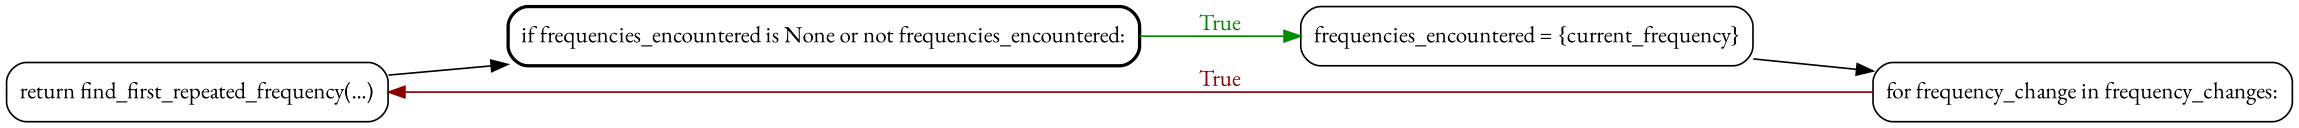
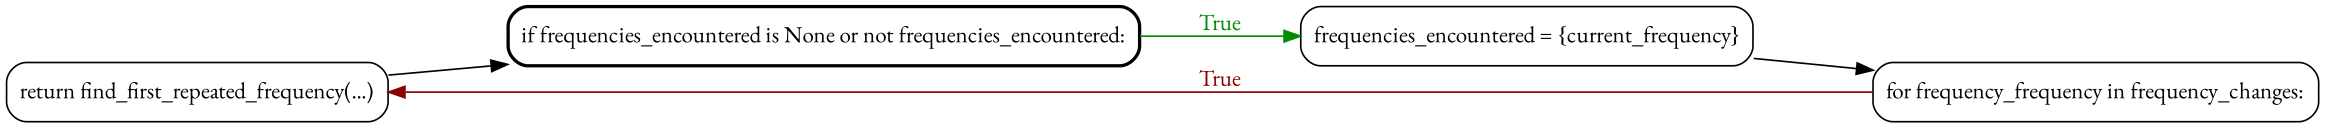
(2083, 92) -> (2096, 92)
